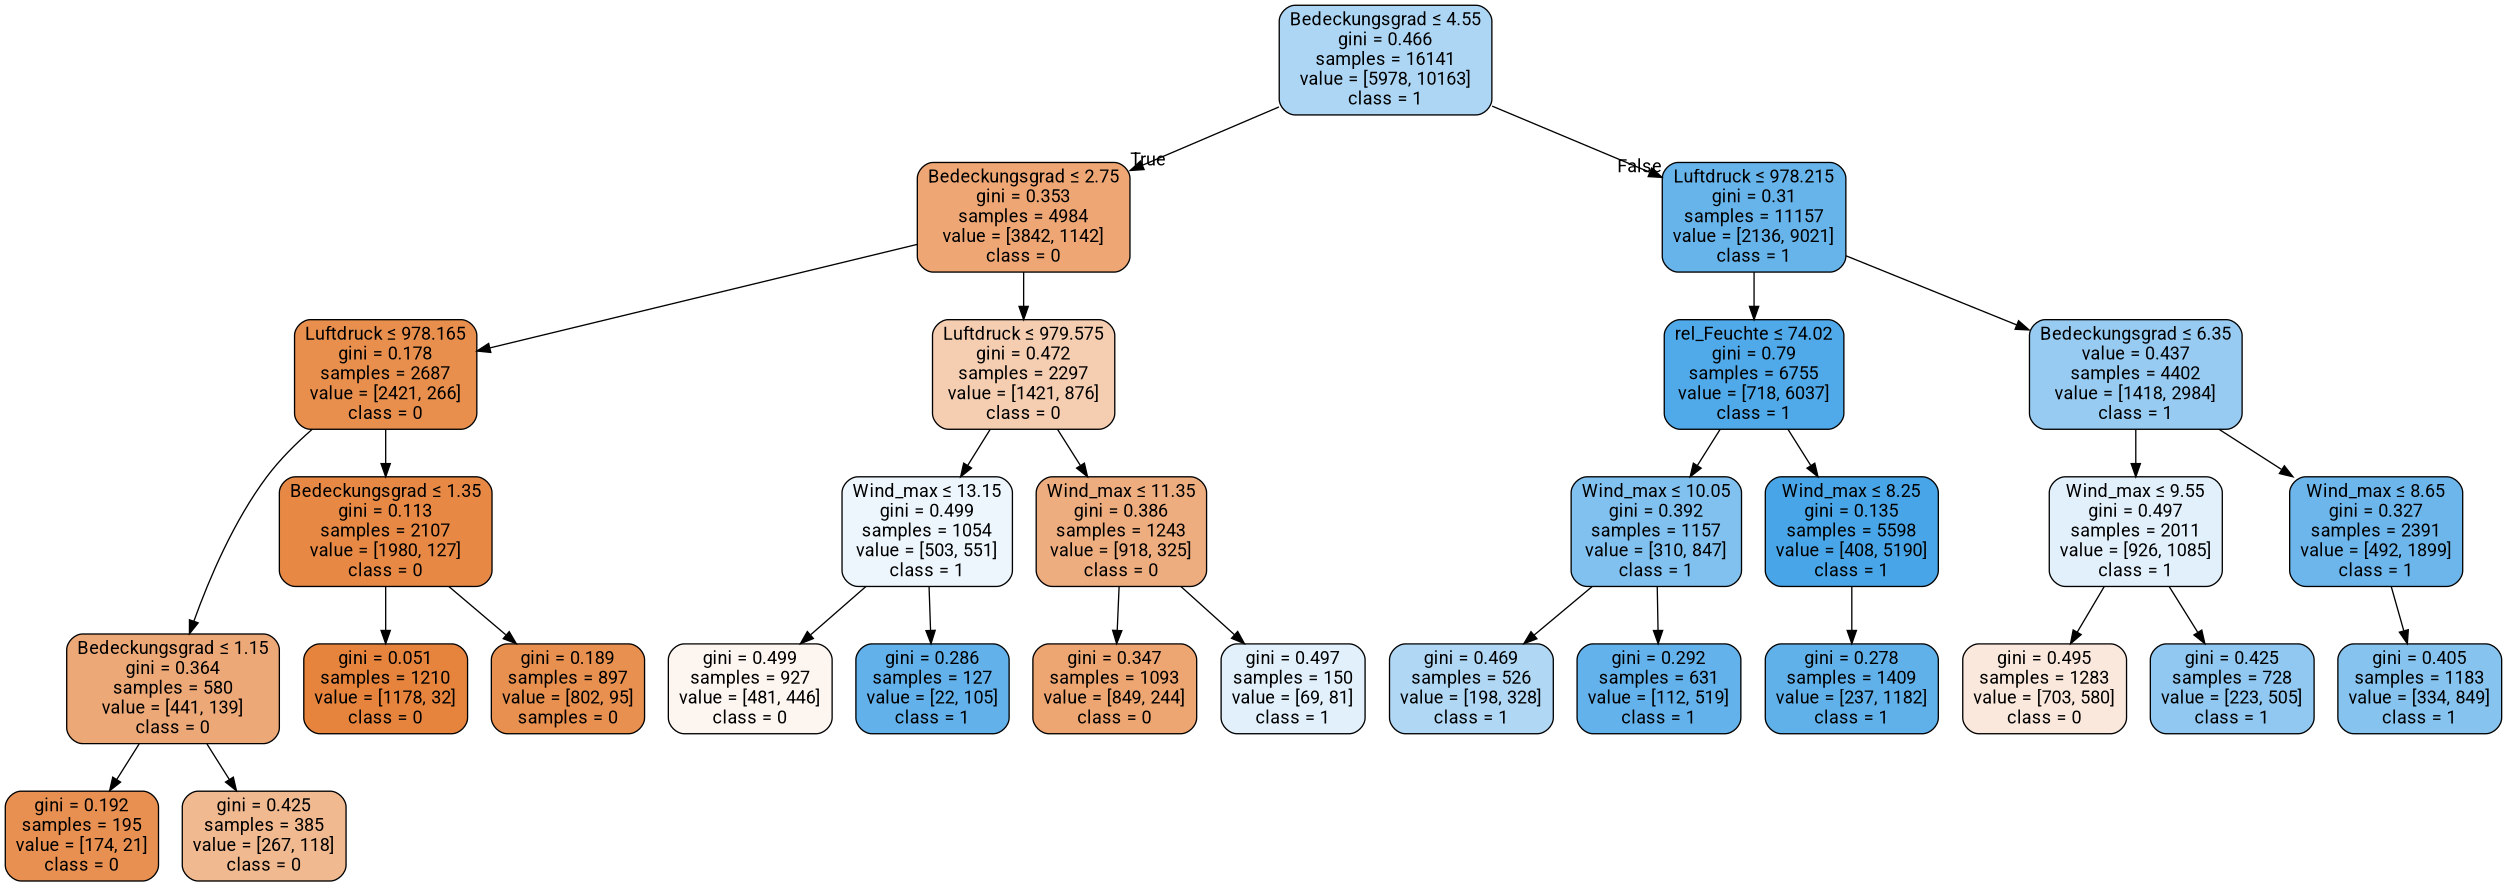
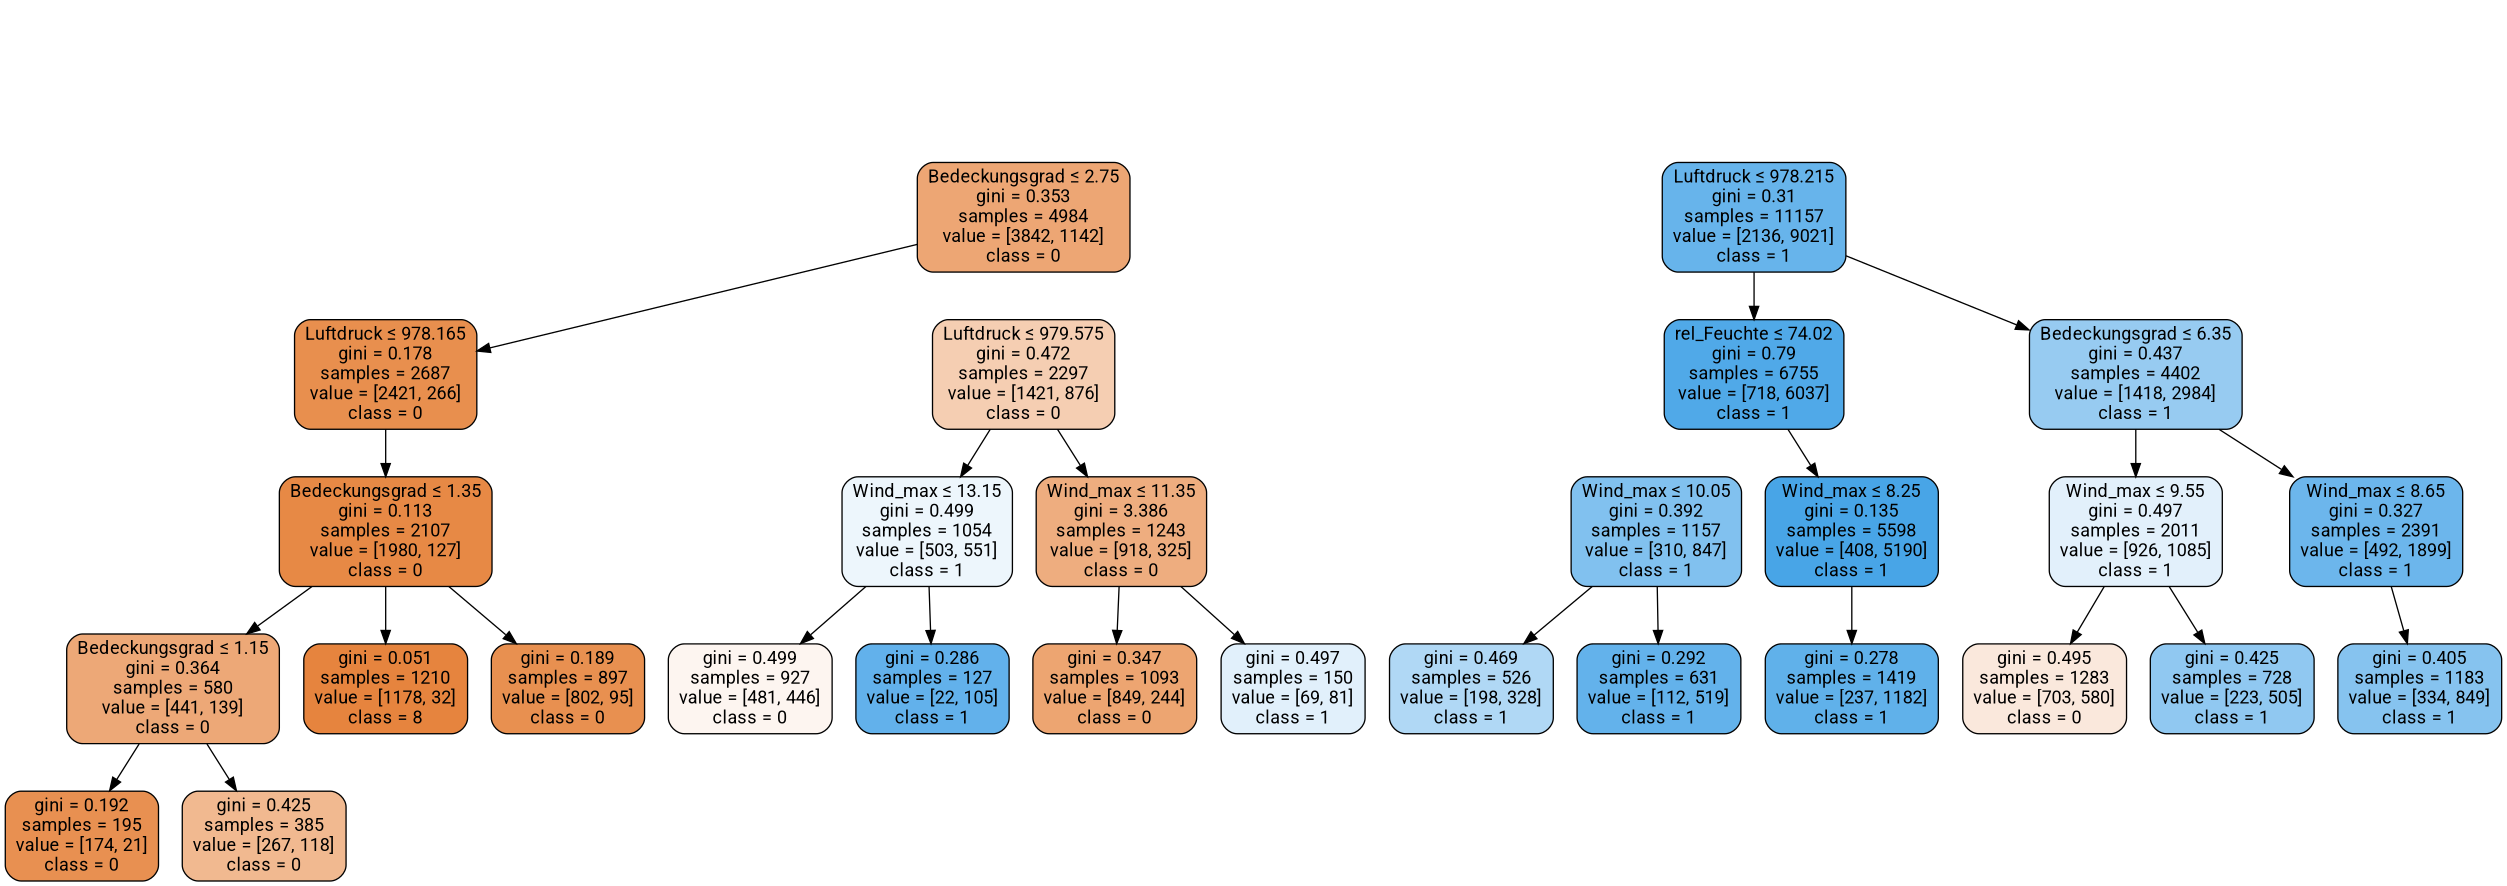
(1386, 60) -> none
(1024, 289) -> none
(2136, 354) -> (2136, 354)
(1709, 447) -> none
(1121, 511) -> (1121, 511)
(241, 517) -> (285, 606)
(1852, 678) -> (1852, 678)
(386, 718) -> (386, 718)
(568, 718) -> (568, 718)
